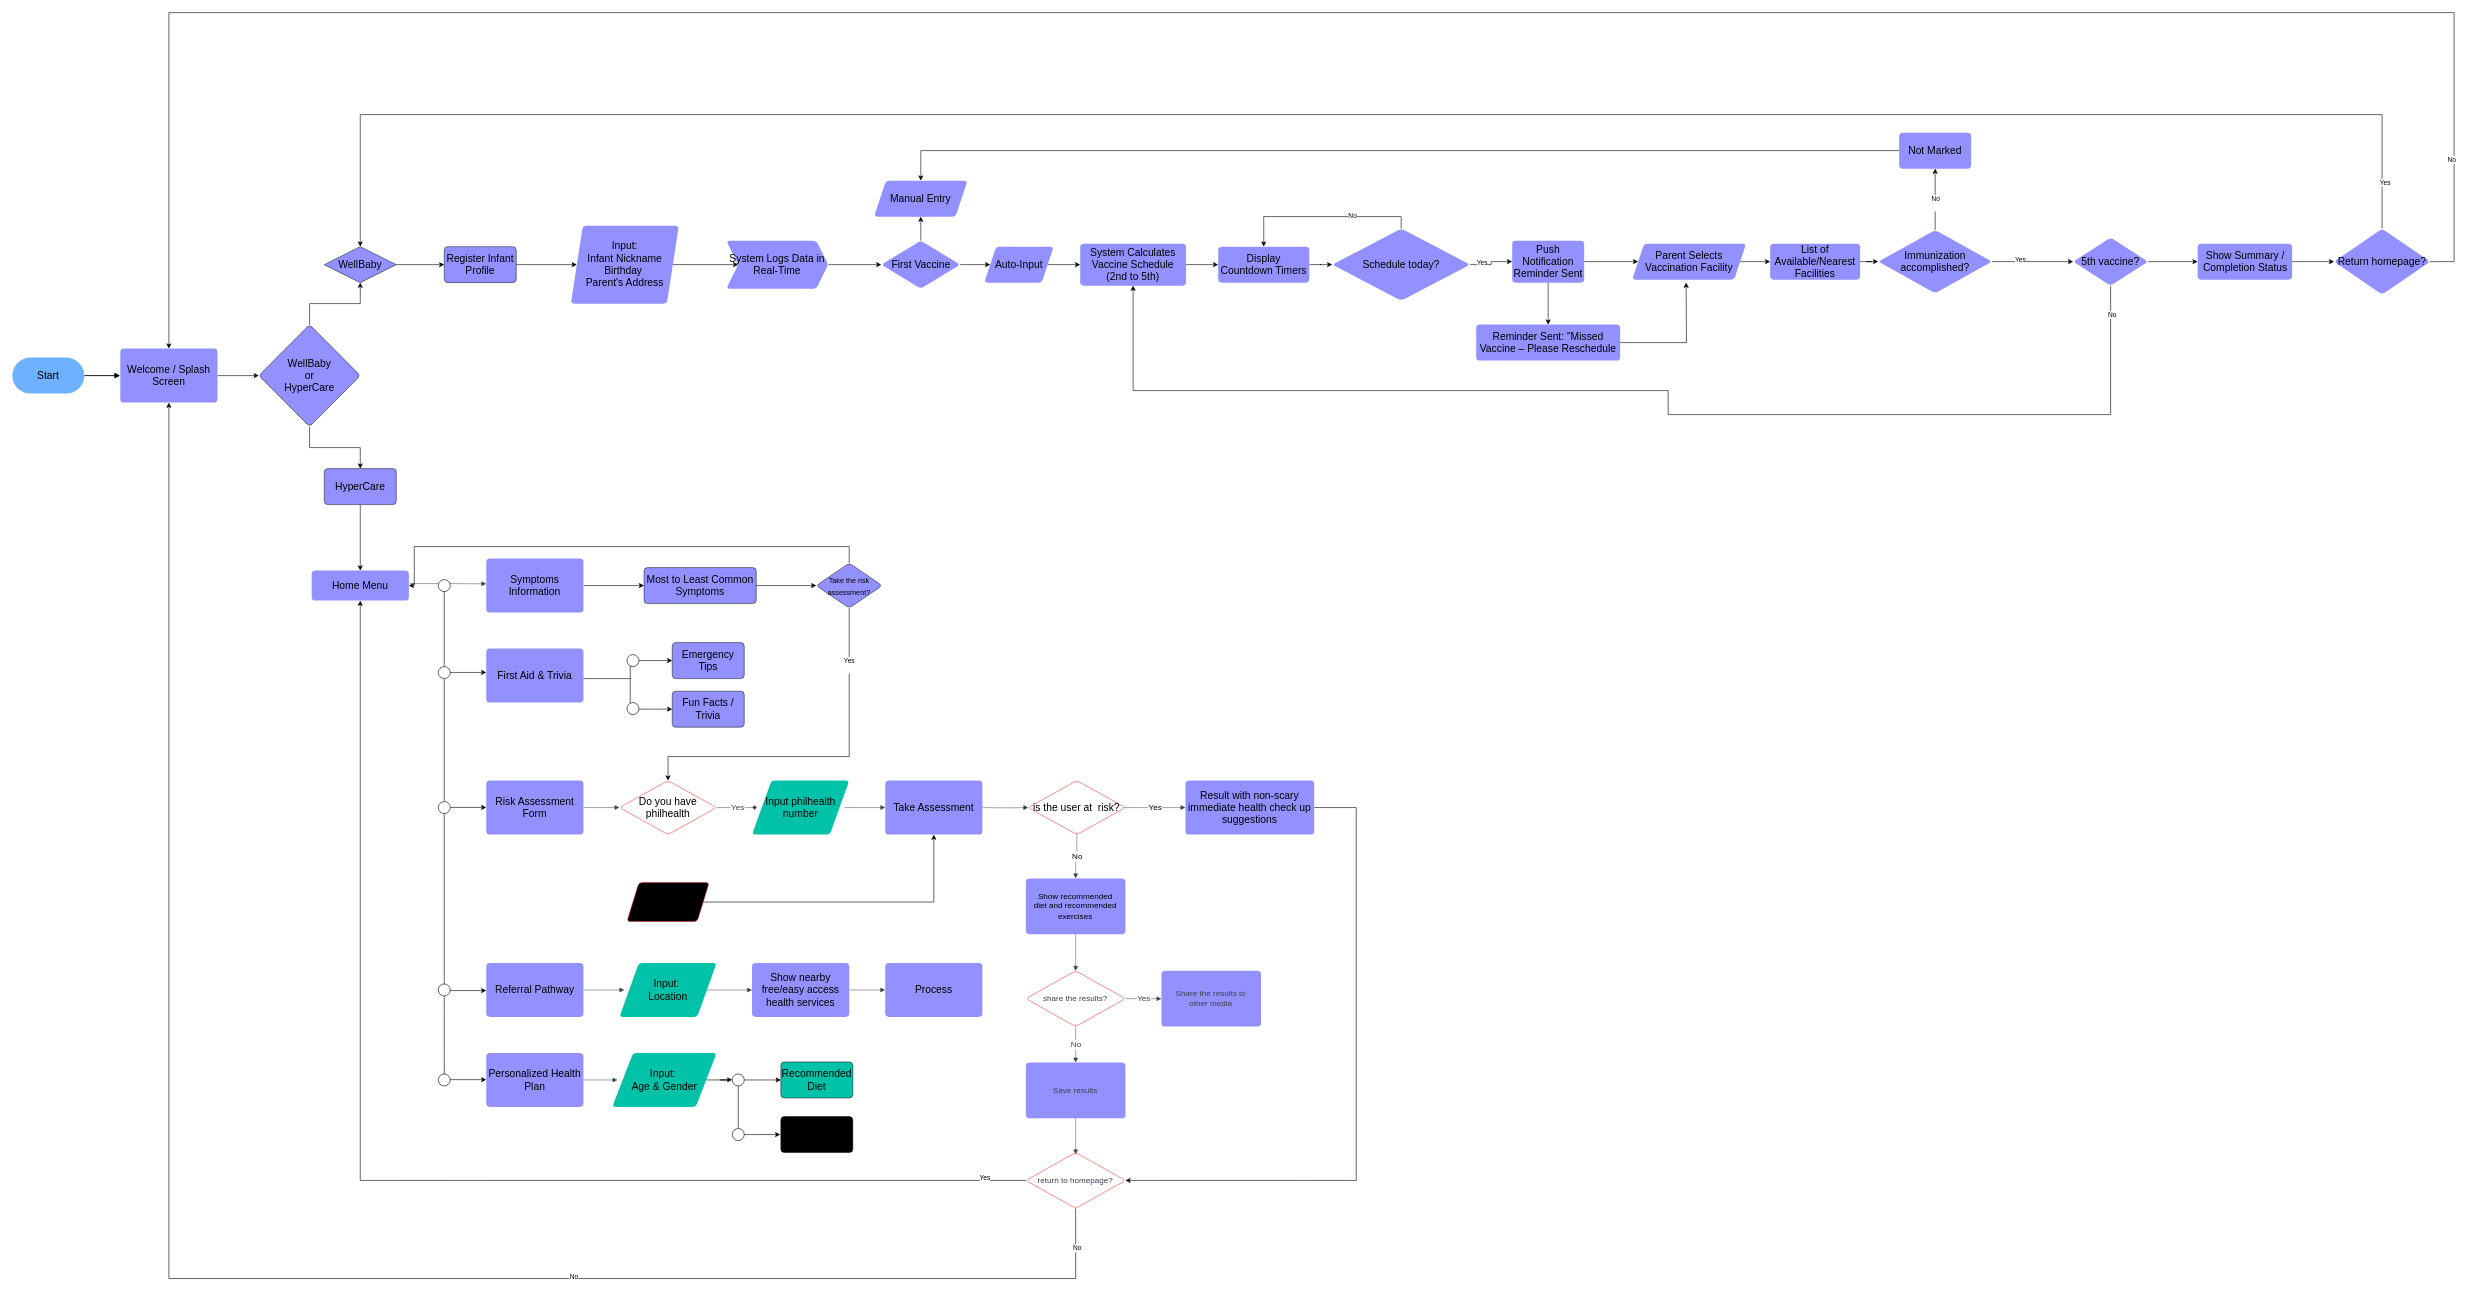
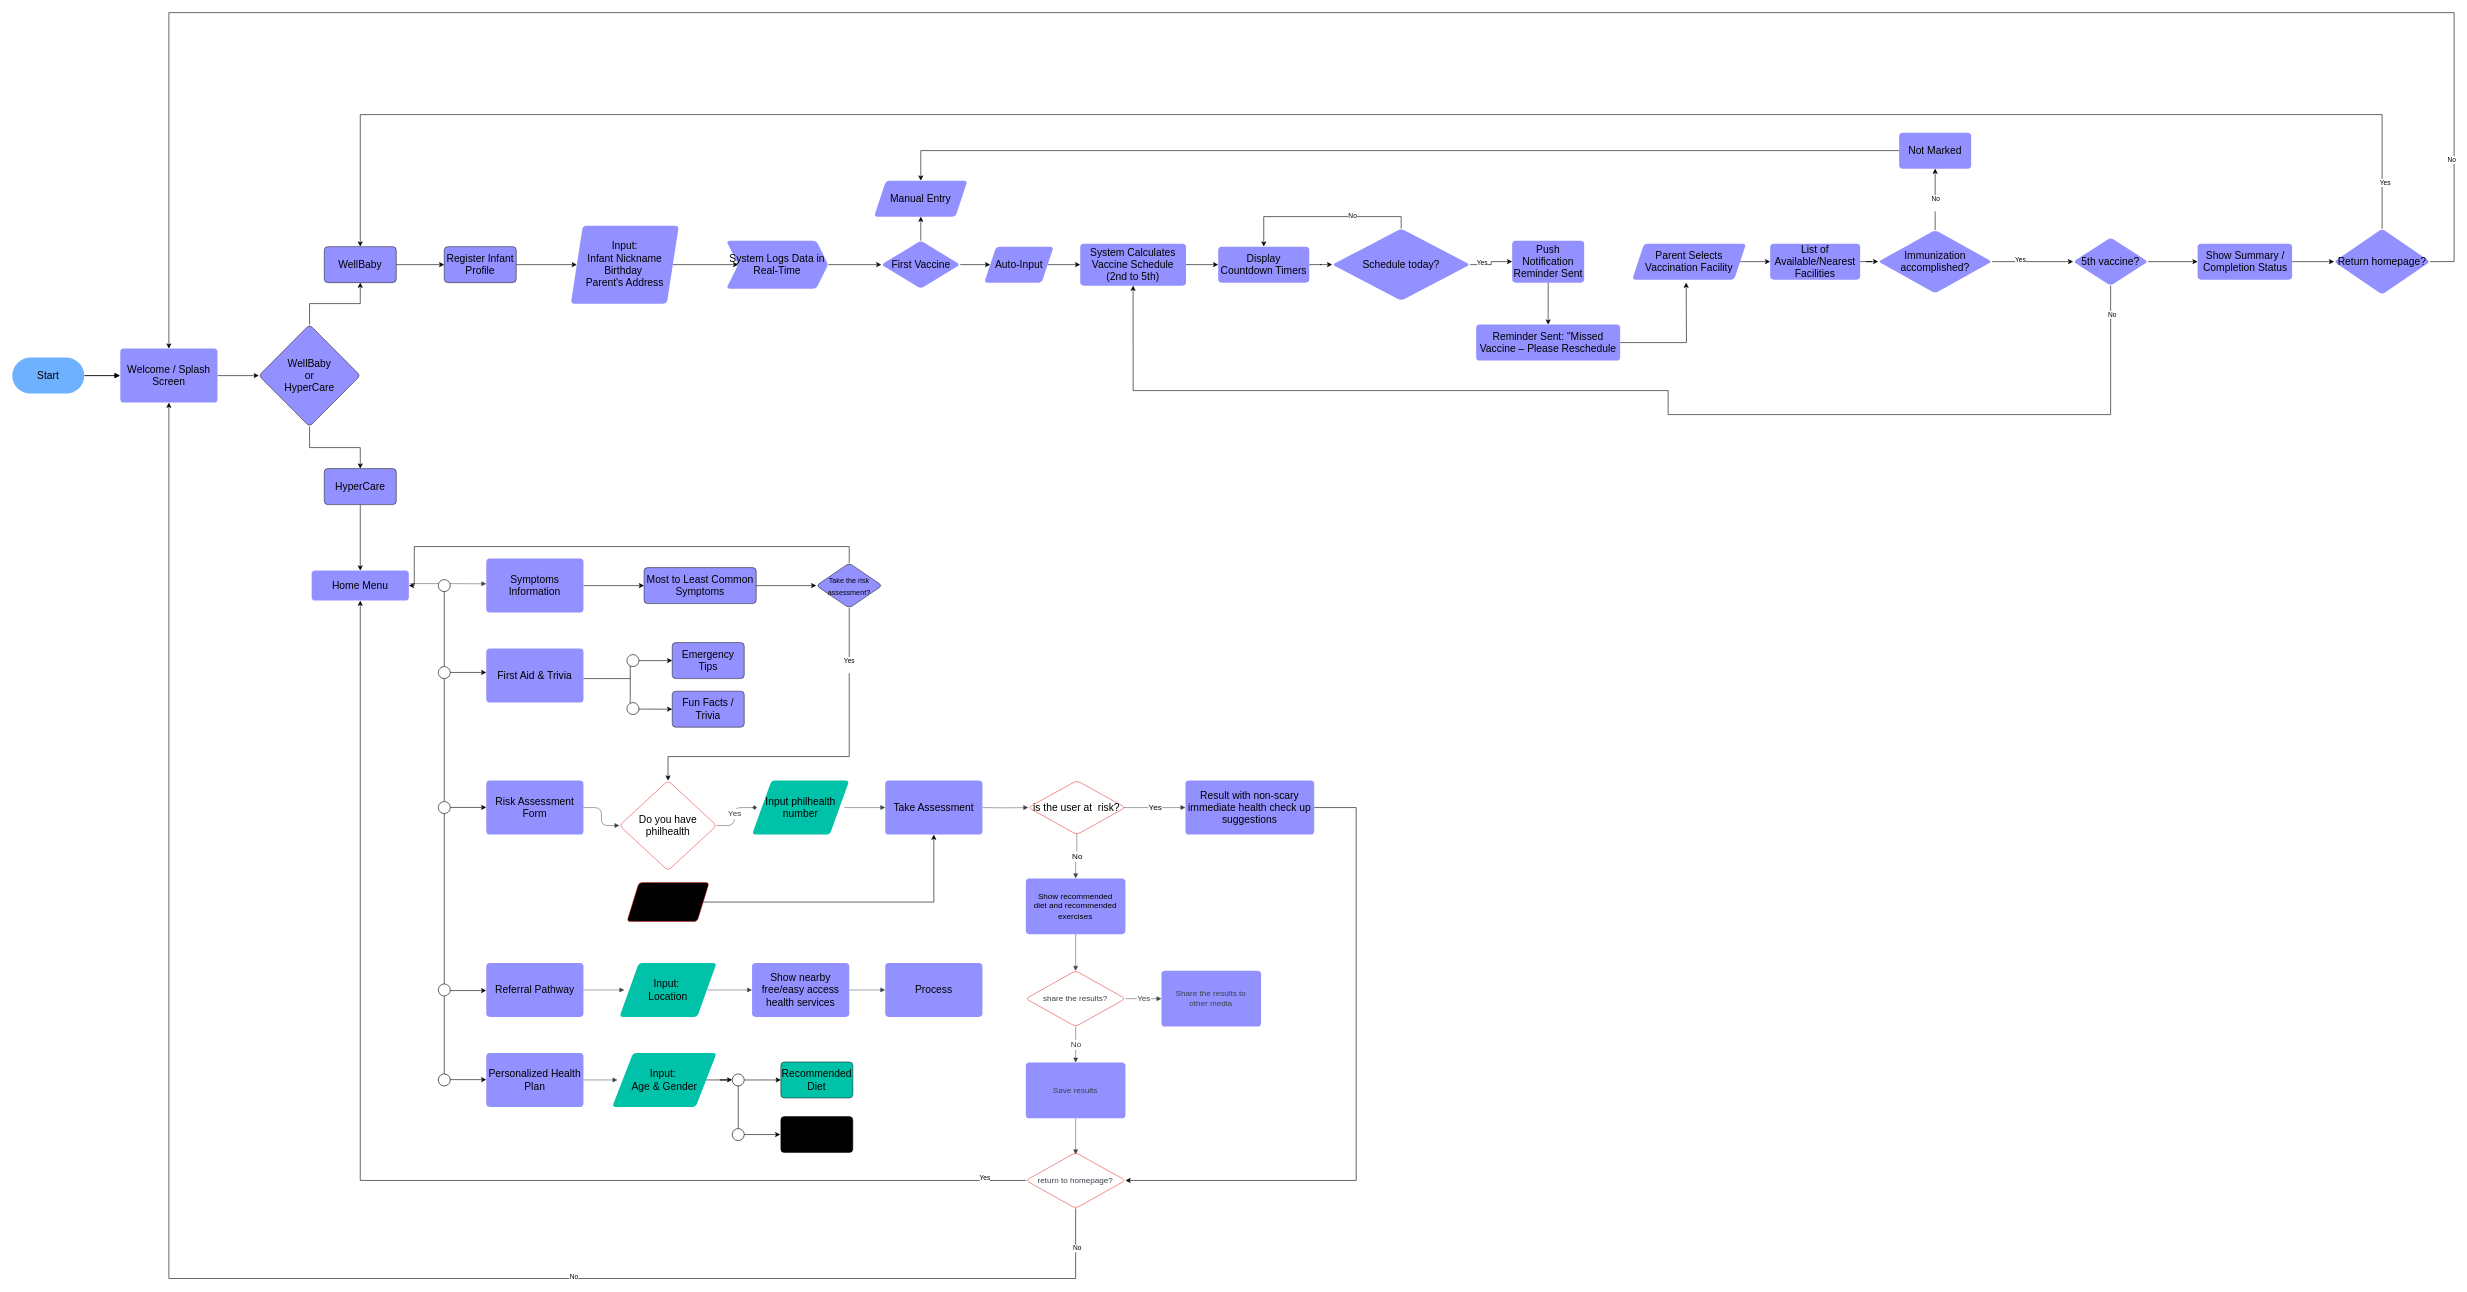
(1609, 261) -> none
(360, 264) -> (360, 264)
(668, 807) -> (668, 825)
